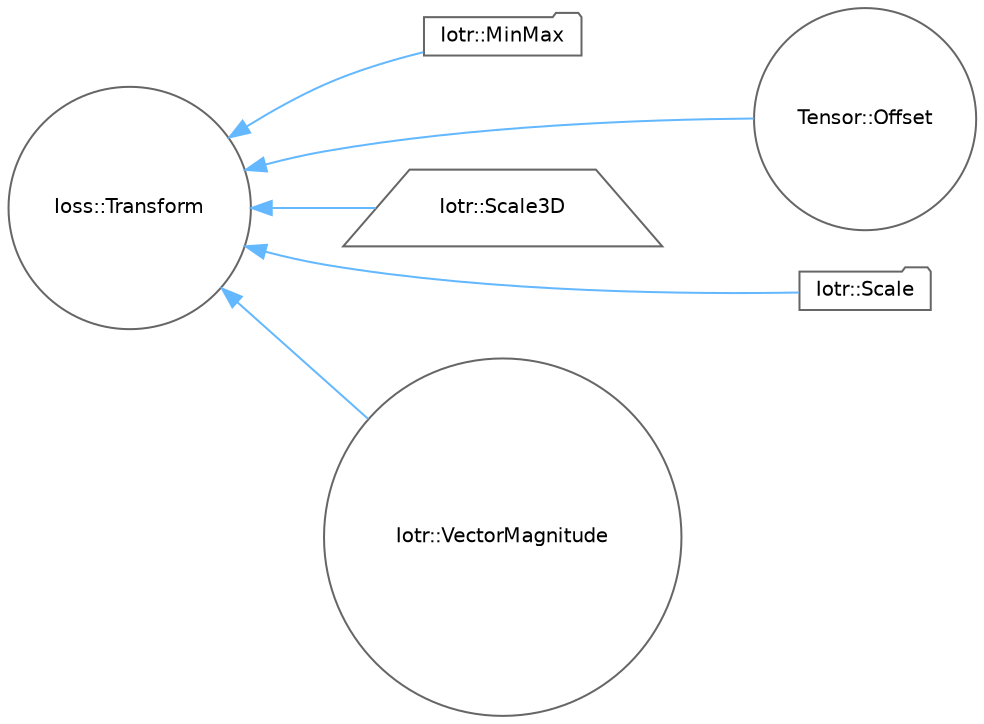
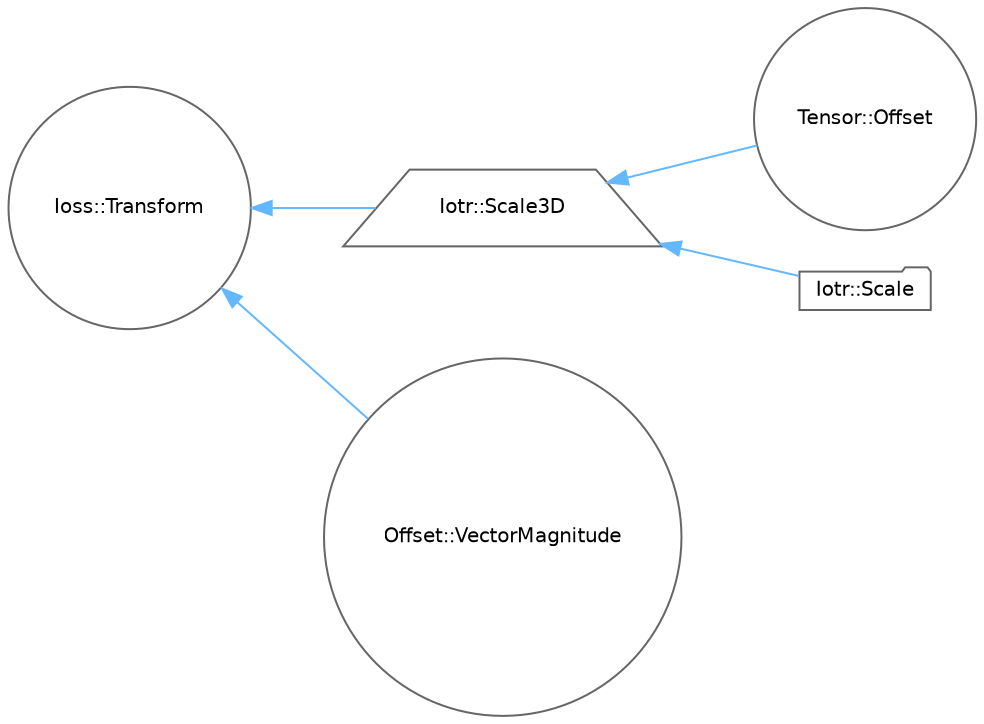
(503, 36) -> none
(508, 129) -> (692, 162)
(531, 287) -> (740, 262)
(503, 537) -> (503, 537)
